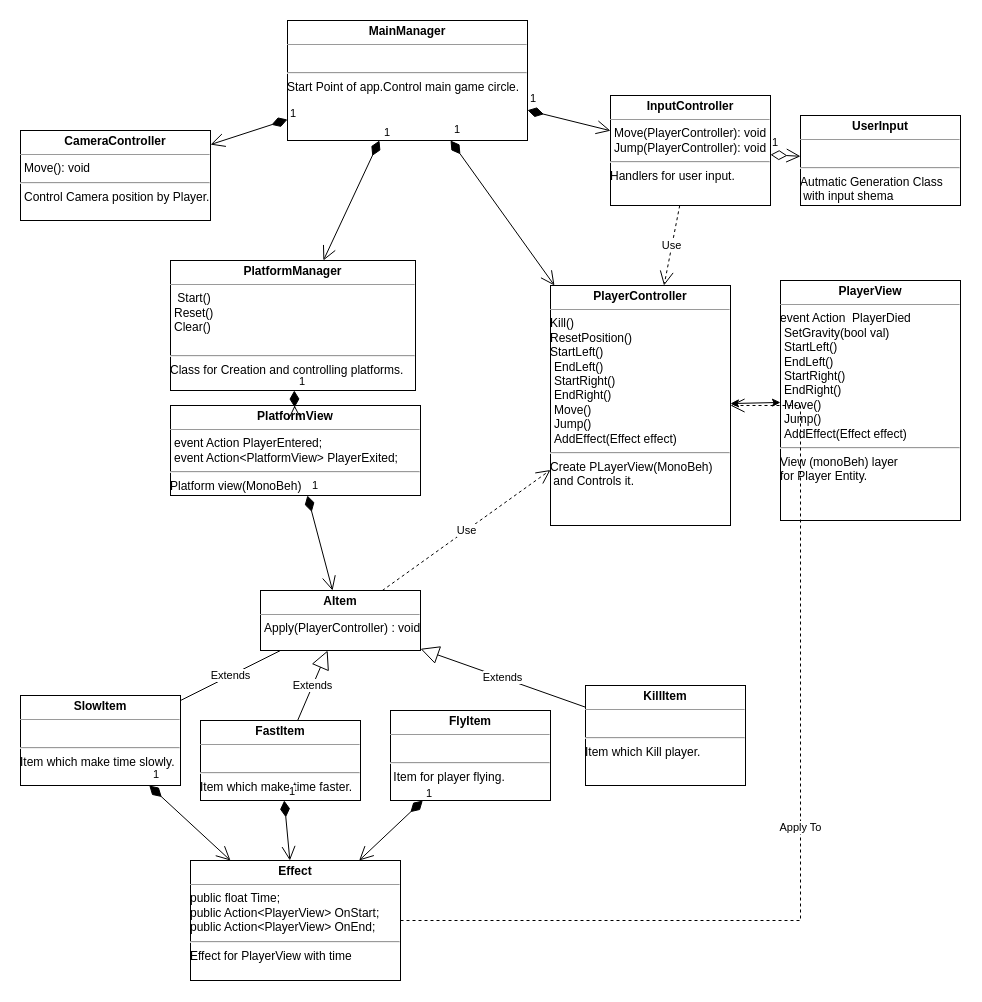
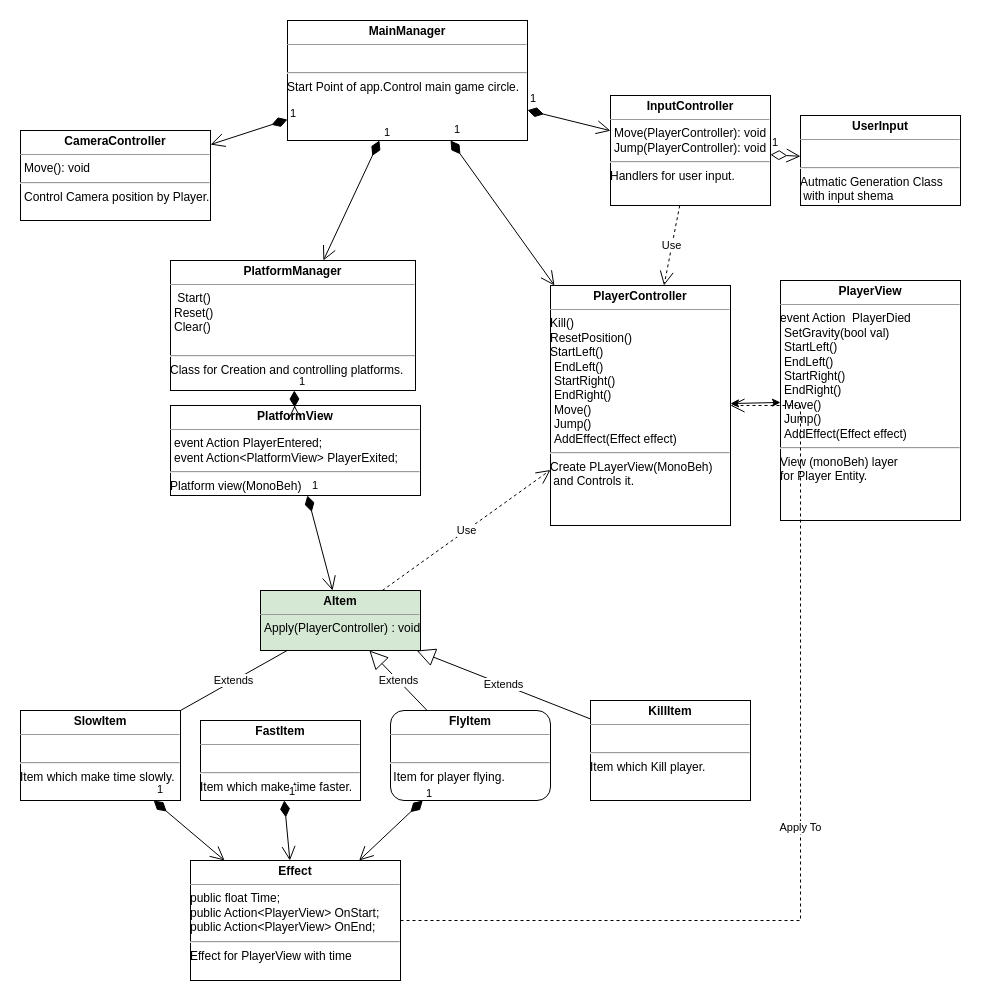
(341, 621) -> (341, 621)
none -> (405, 687)
(309, 694) -> none
(666, 736) -> (671, 751)
(101, 741) -> (101, 756)
(471, 756) -> (471, 756)
